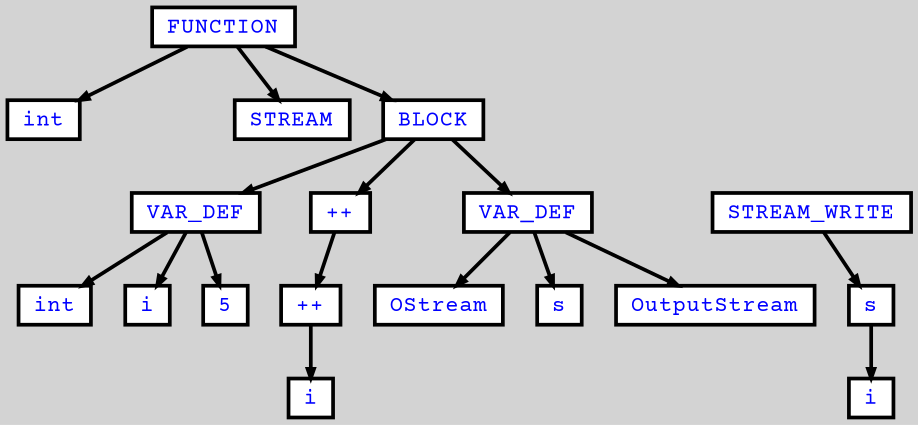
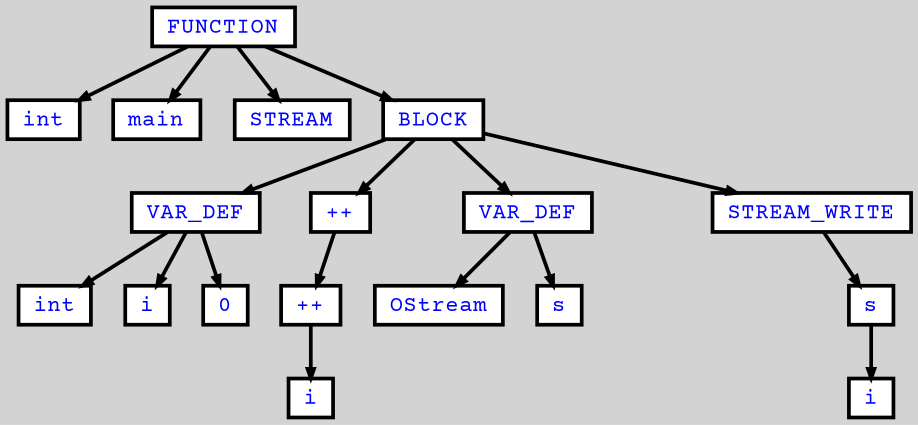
none -> (157, 120)
none -> (605, 162)
(225, 305) -> (225, 305)
(715, 305) -> none
